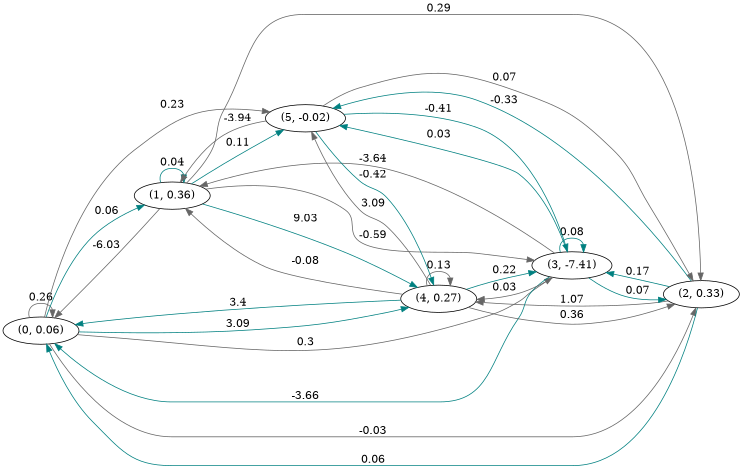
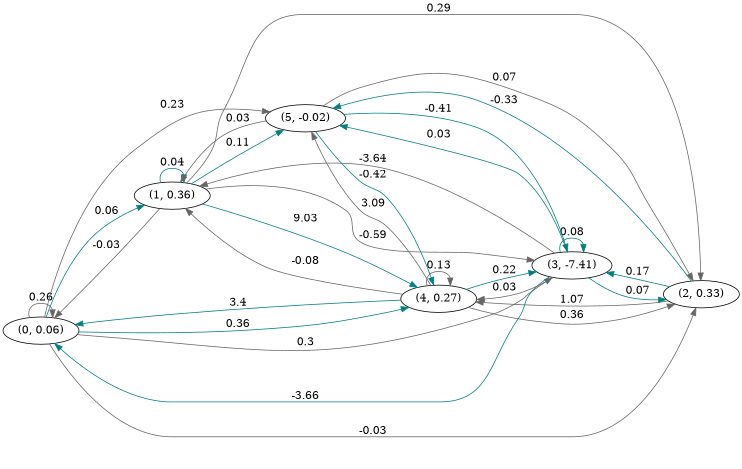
(238, 119) -> (238, 119)
(107, 245) -> (107, 245)
(238, 324) -> (238, 324)
(391, 466) -> none
